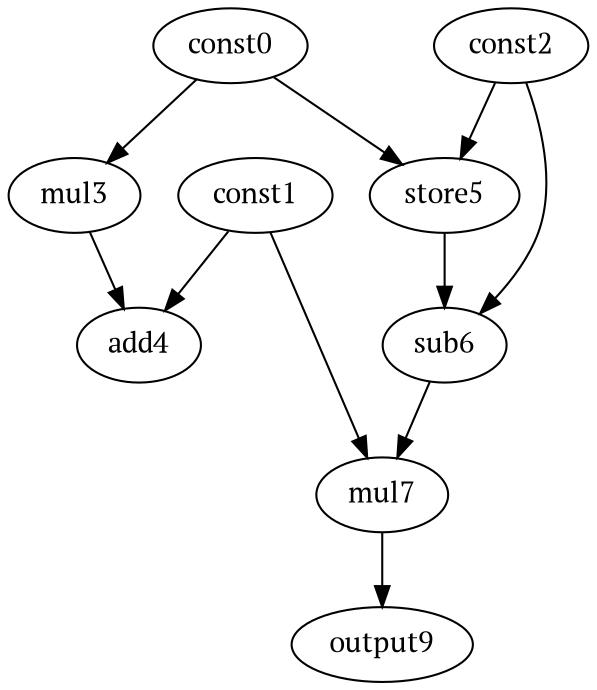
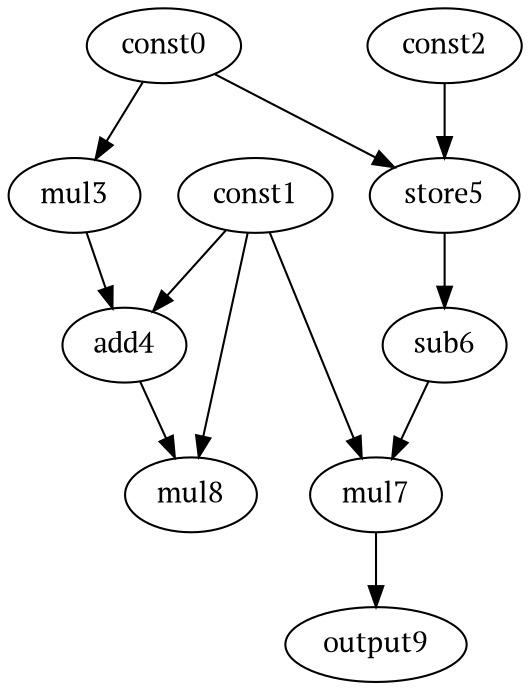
(546, 197) -> none
none -> (191, 495)
